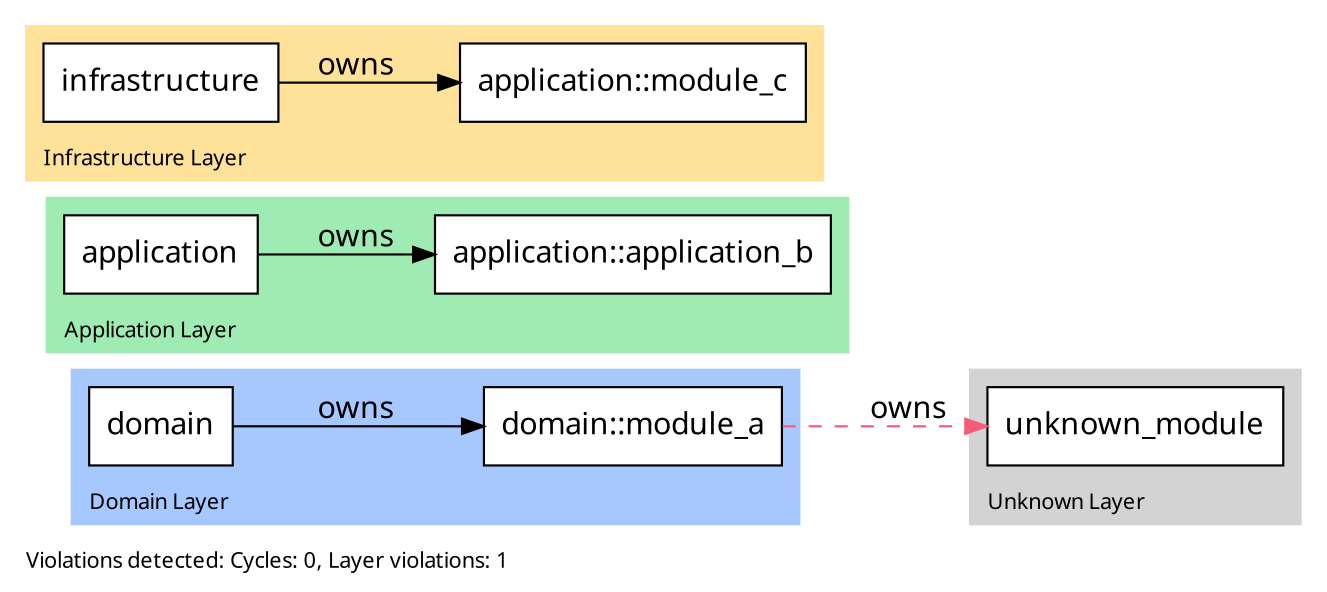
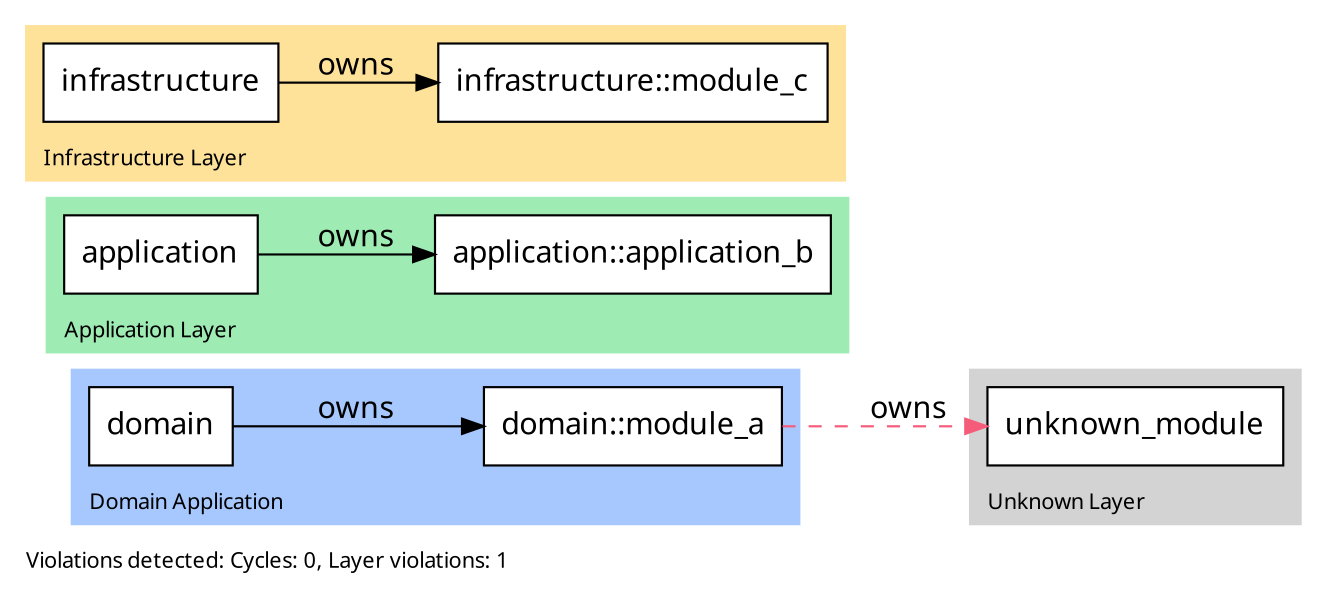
(633, 83) -> (633, 83)
(160, 504) -> (187, 504)
